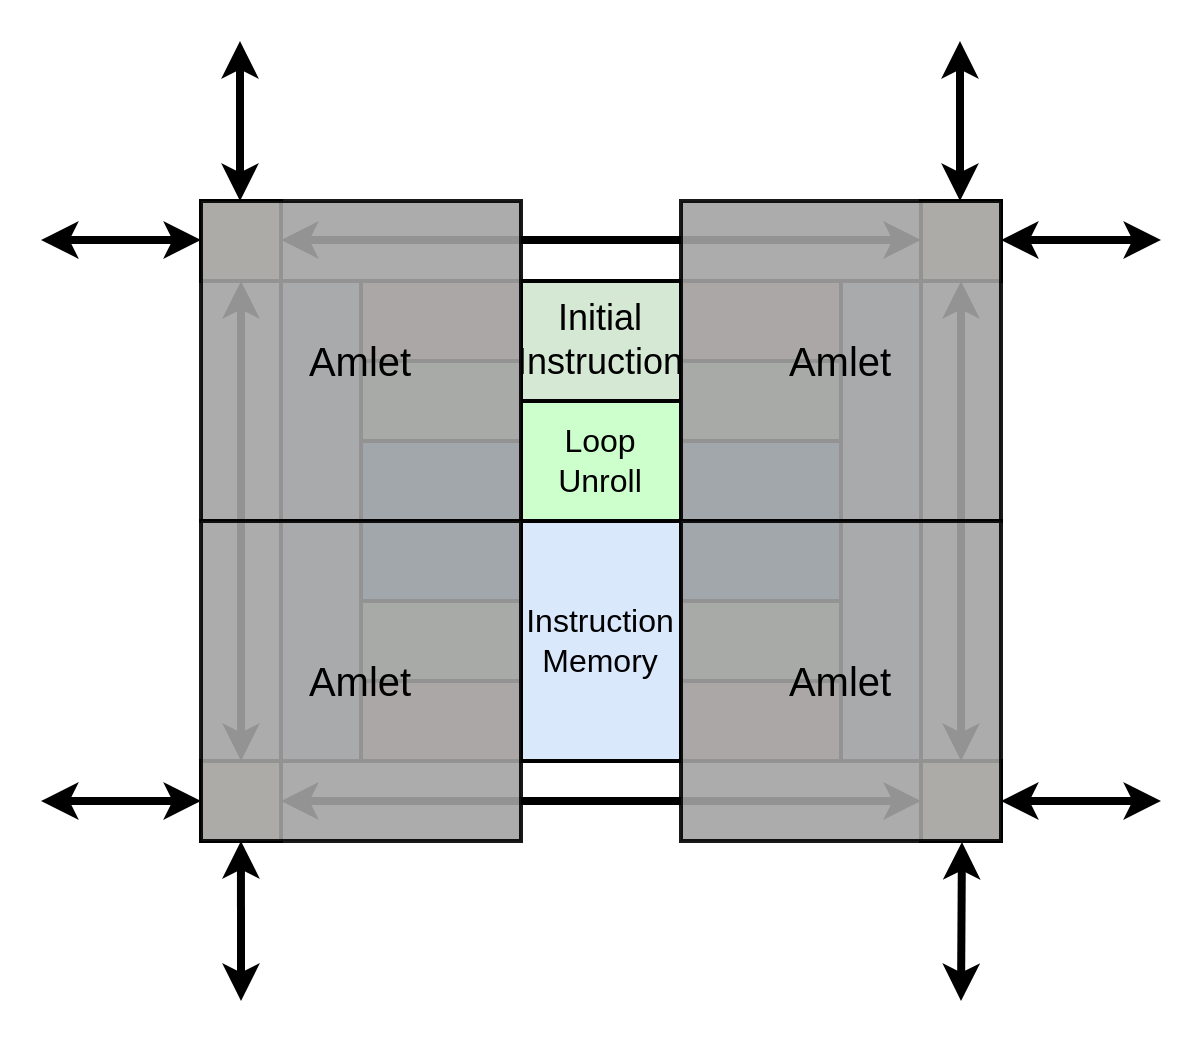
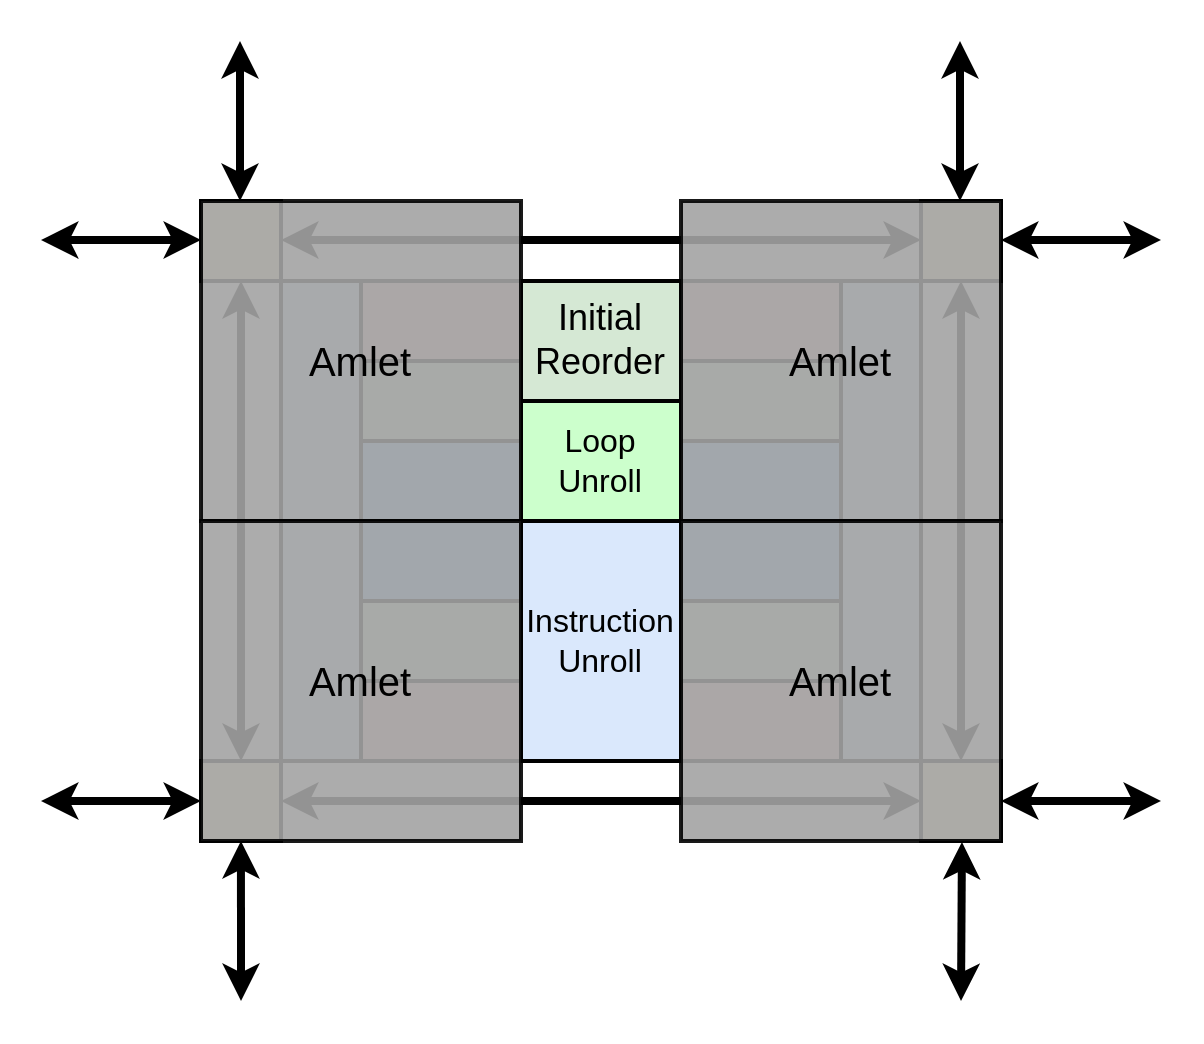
(601, 341) -> (601, 341)
(601, 641) -> (601, 641)
